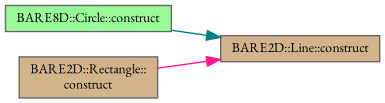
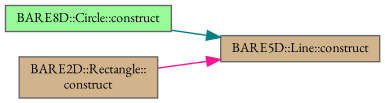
(300, 49) -> (300, 49)
